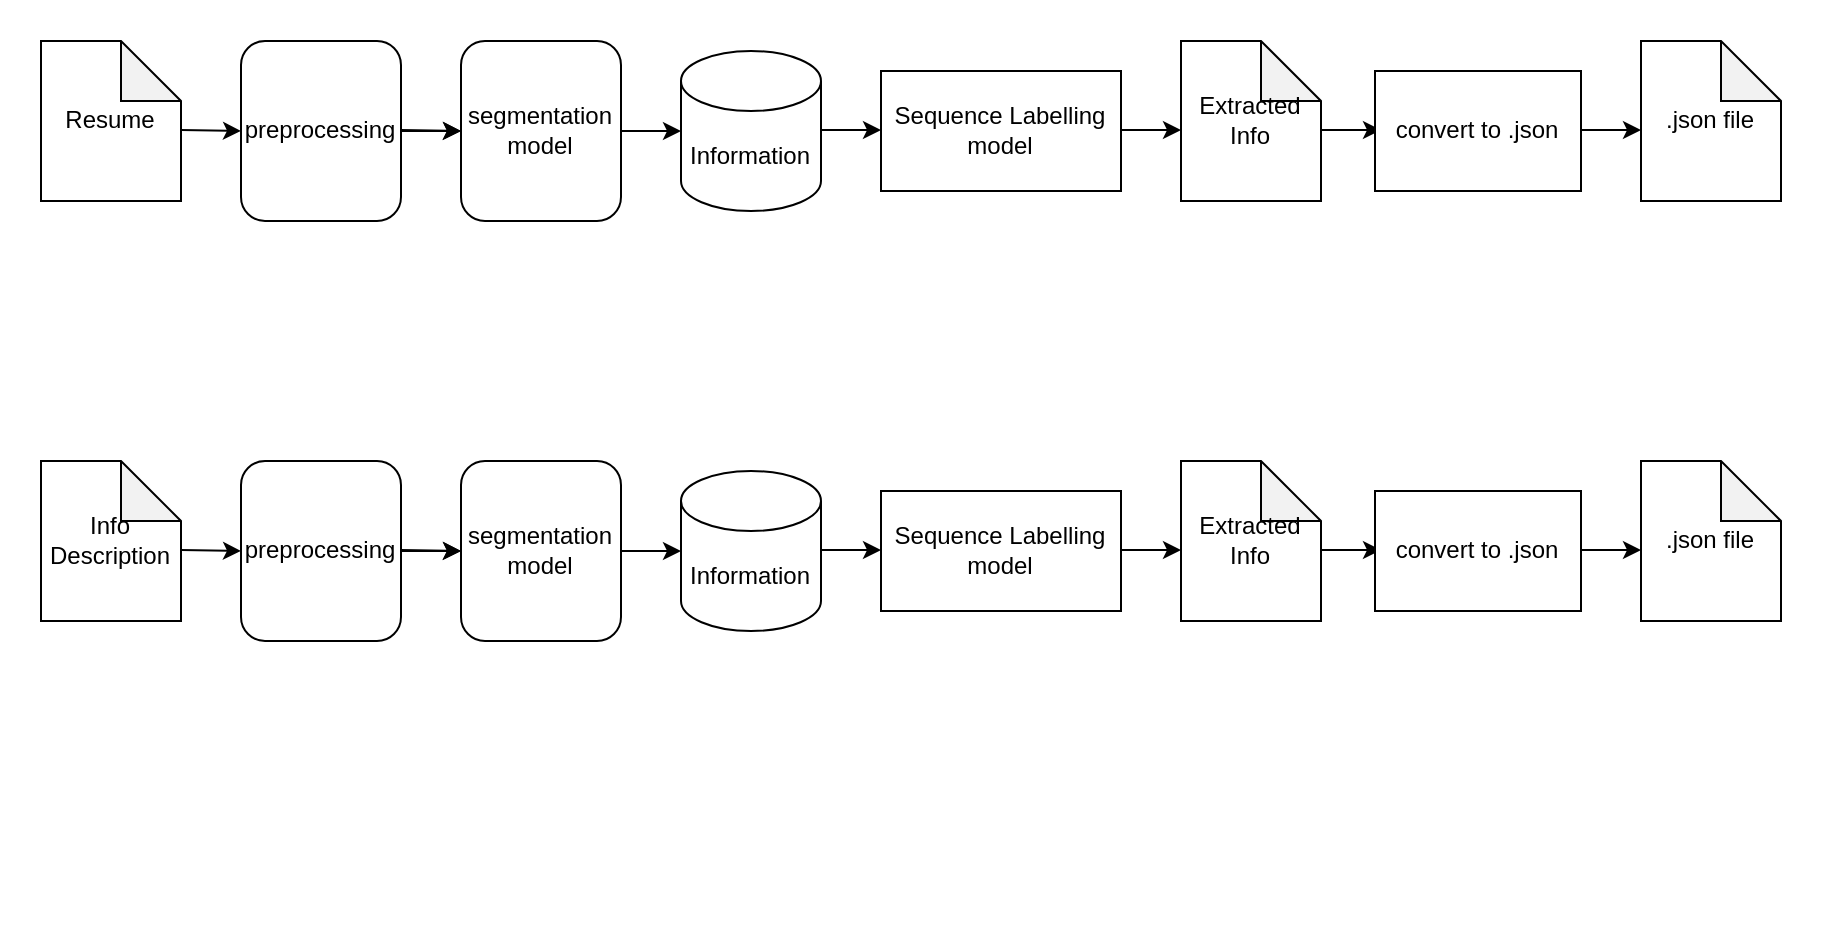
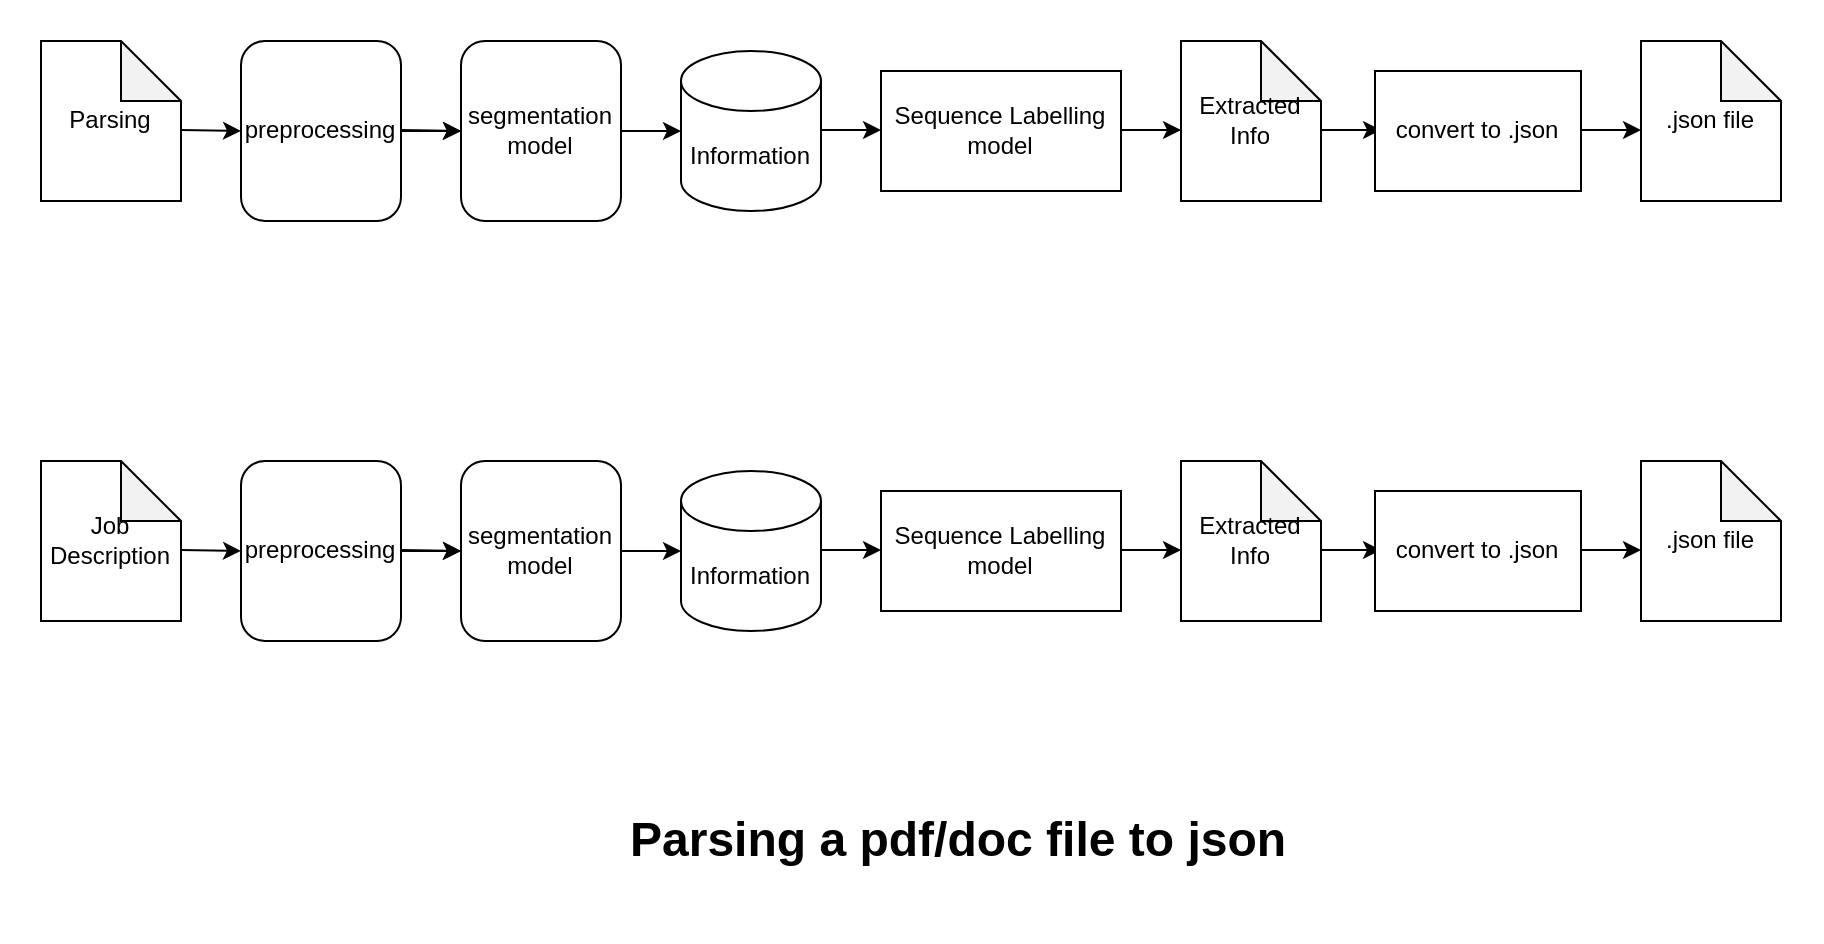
(111, 121) -> (111, 121)
(111, 541) -> (111, 541)
none -> (971, 851)
